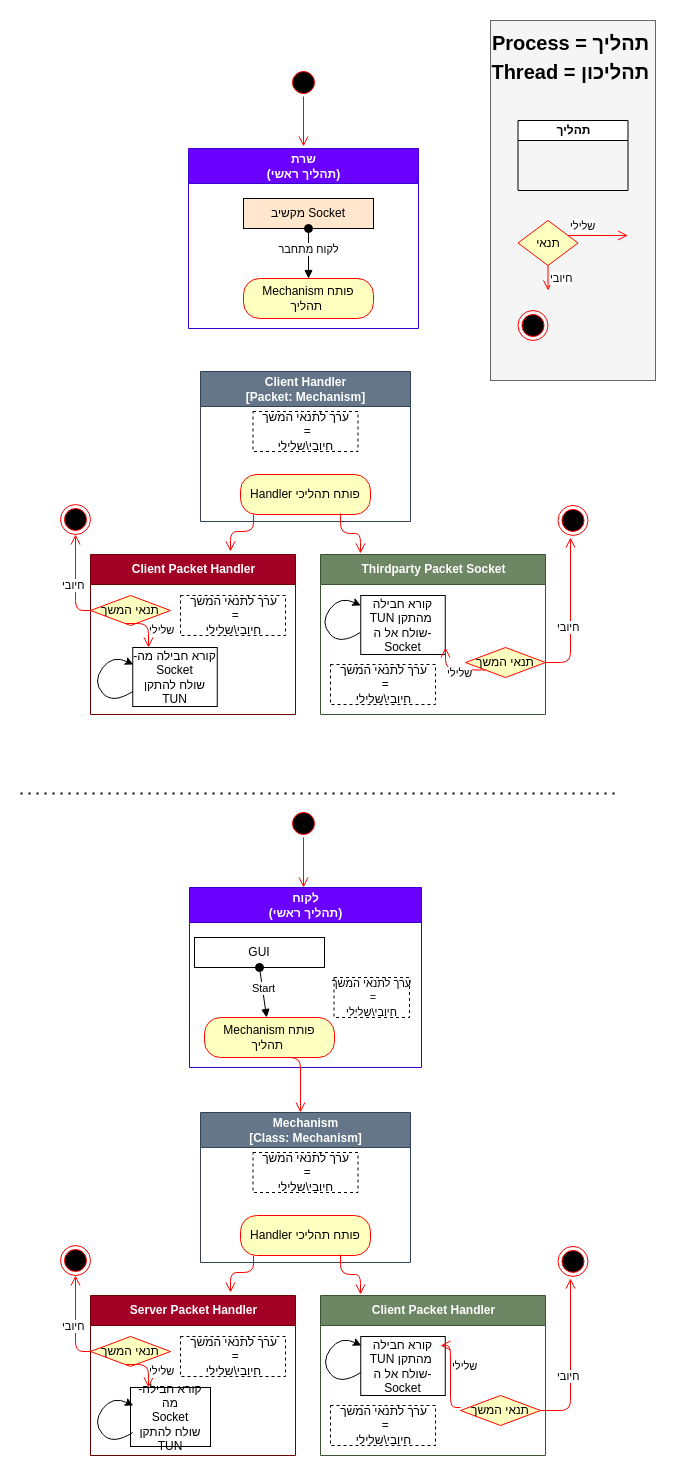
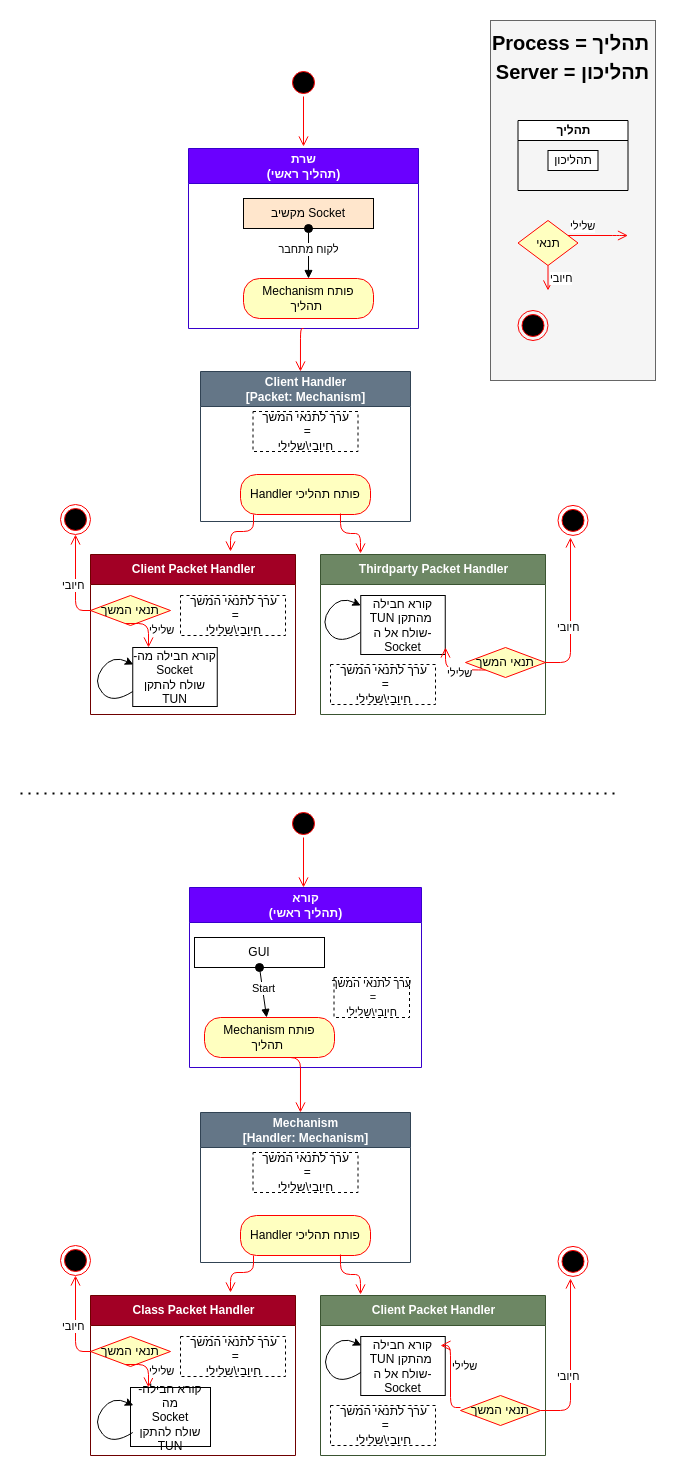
(548, 57) -> (548, 57)
none -> (573, 161)
none -> (300, 351)
(434, 570) -> (434, 570)
(306, 906) -> (306, 906)
(306, 1131) -> (306, 1131)
(194, 1311) -> (194, 1311)
